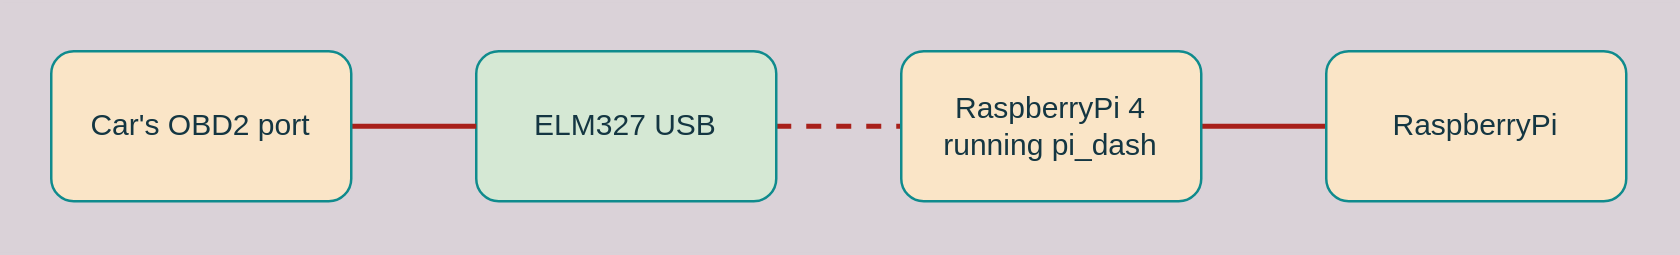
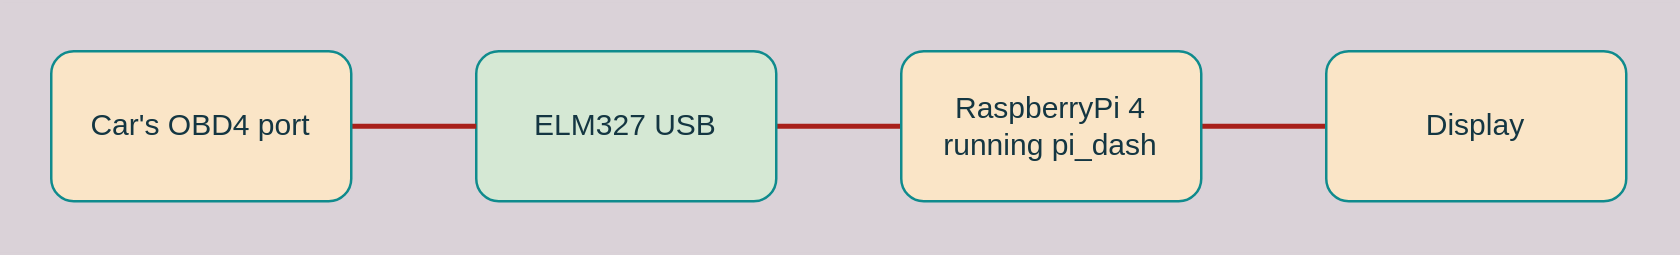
(201, 126) -> (201, 126)
(798, 126) -> (798, 126)
(1476, 126) -> (1476, 126)
